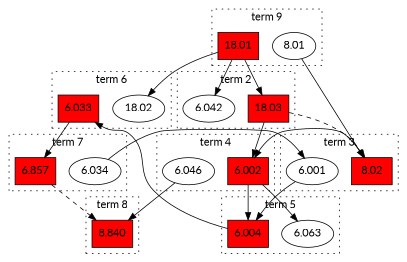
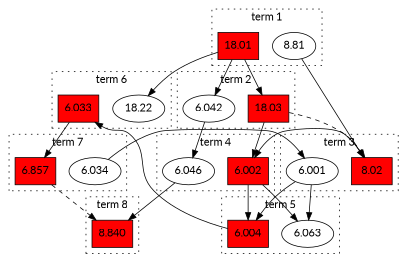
(267, 18) -> (267, 18)
(294, 46) -> (294, 46)
(139, 109) -> (139, 109)
none -> (199, 139)
none -> (310, 201)
